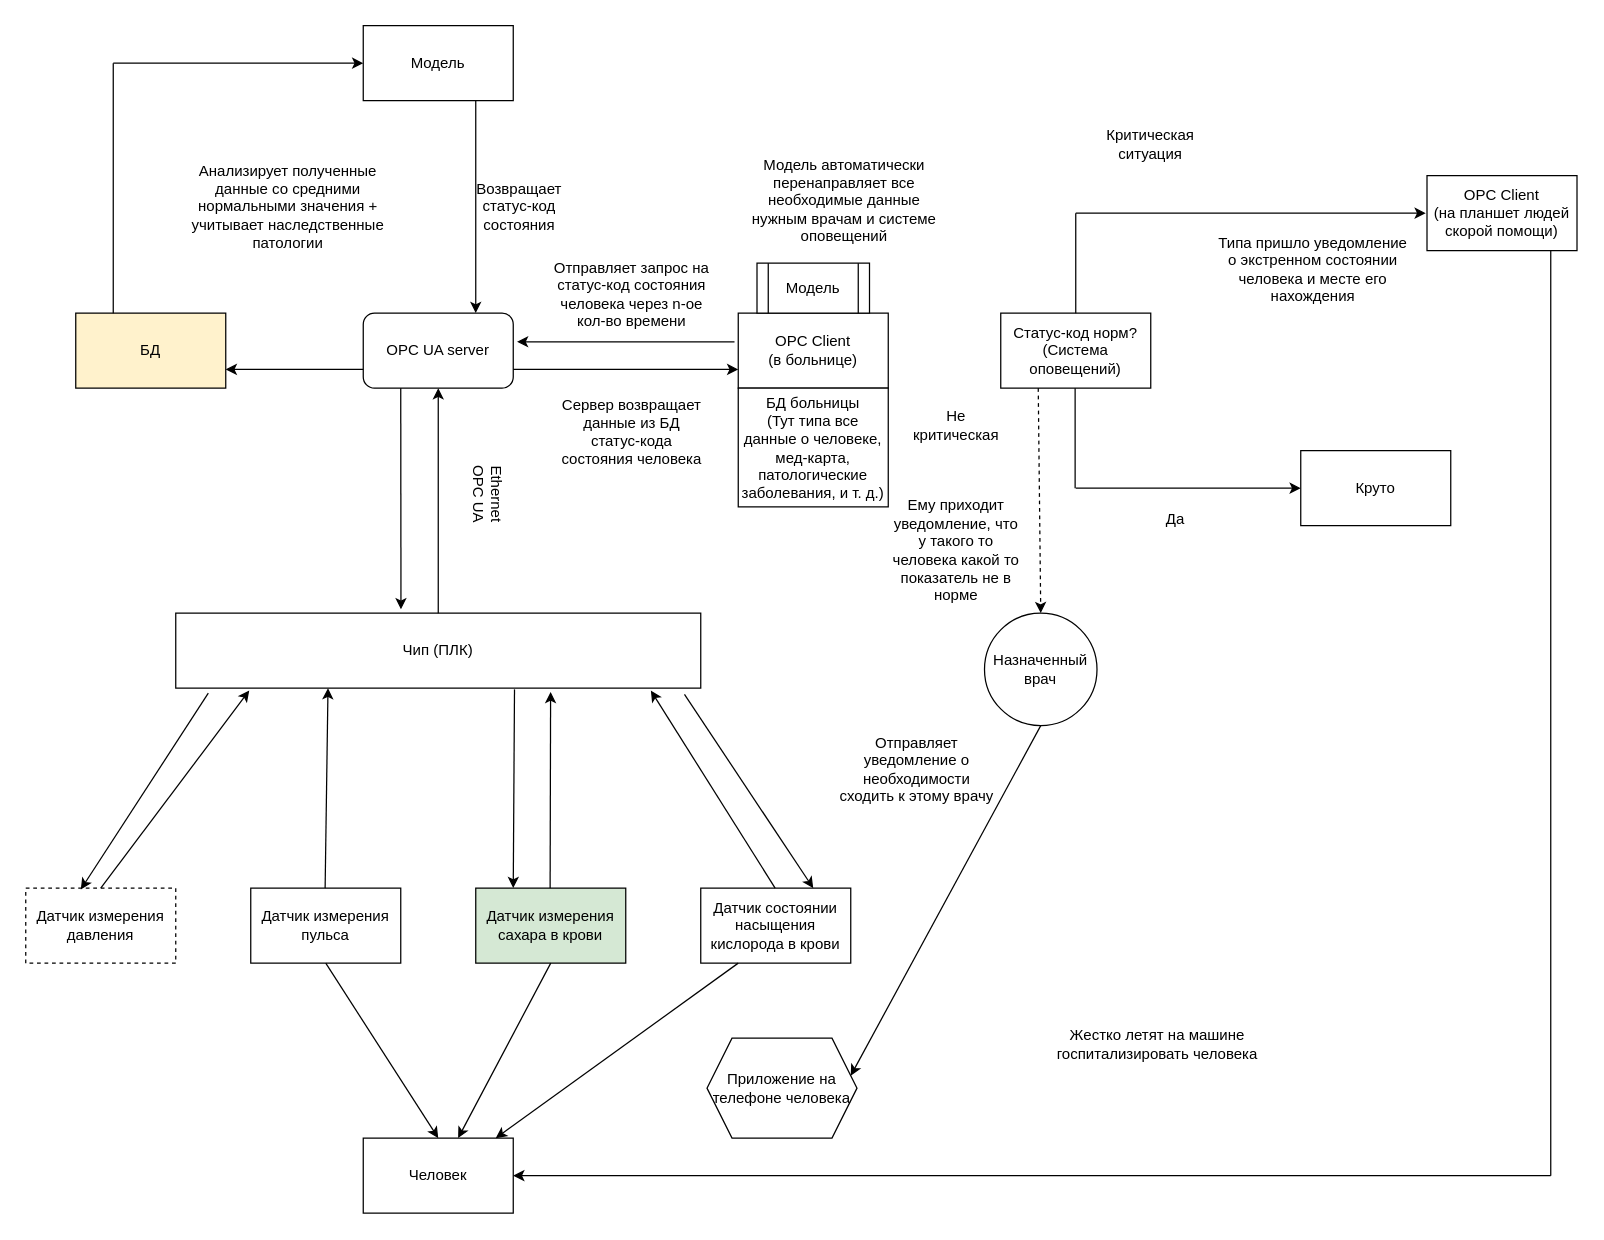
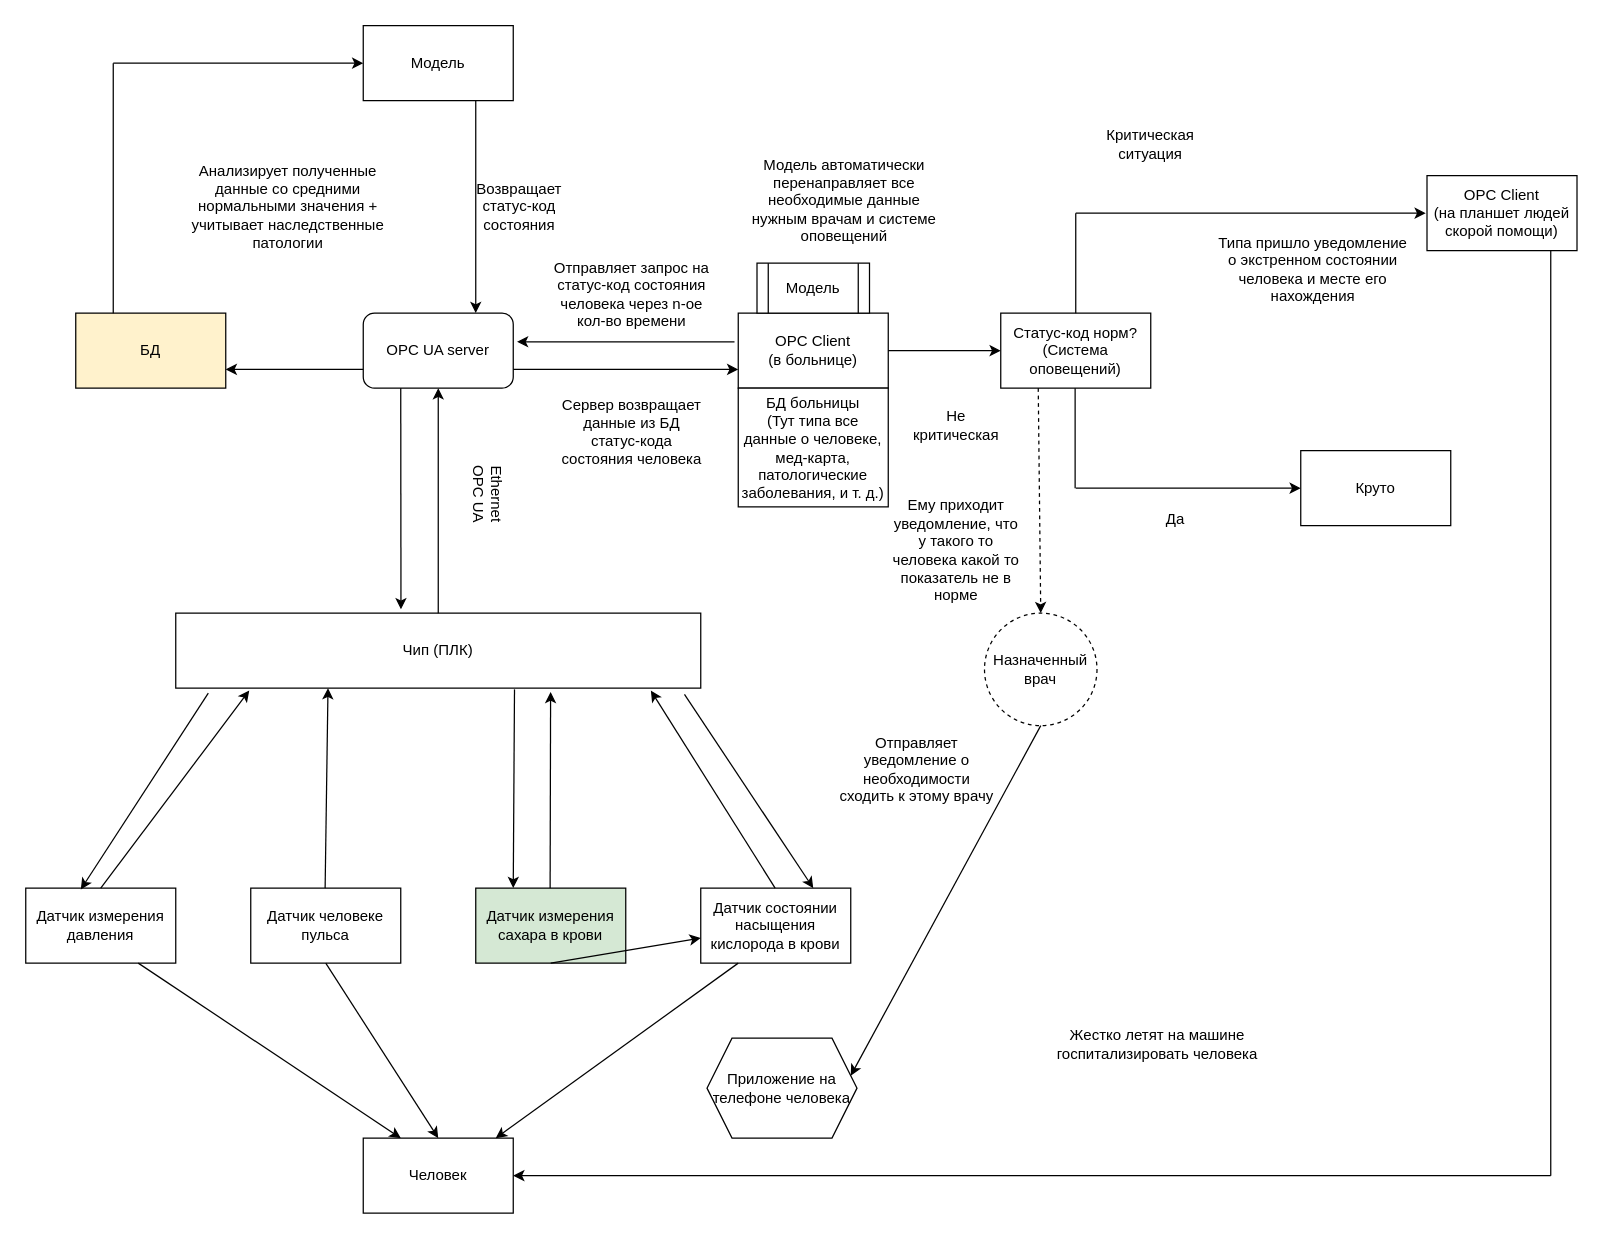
none -> (940, 351)
(1041, 669) -> (1041, 669)
(101, 926) -> (101, 926)
(326, 926) -> (326, 926)
(506, 1047) -> (622, 951)
none -> (266, 1048)
